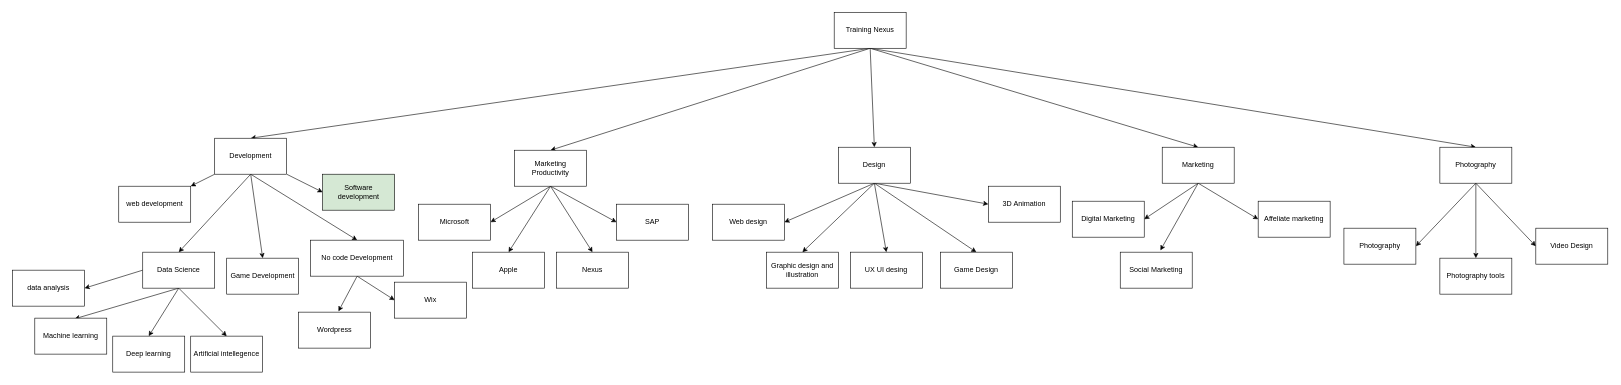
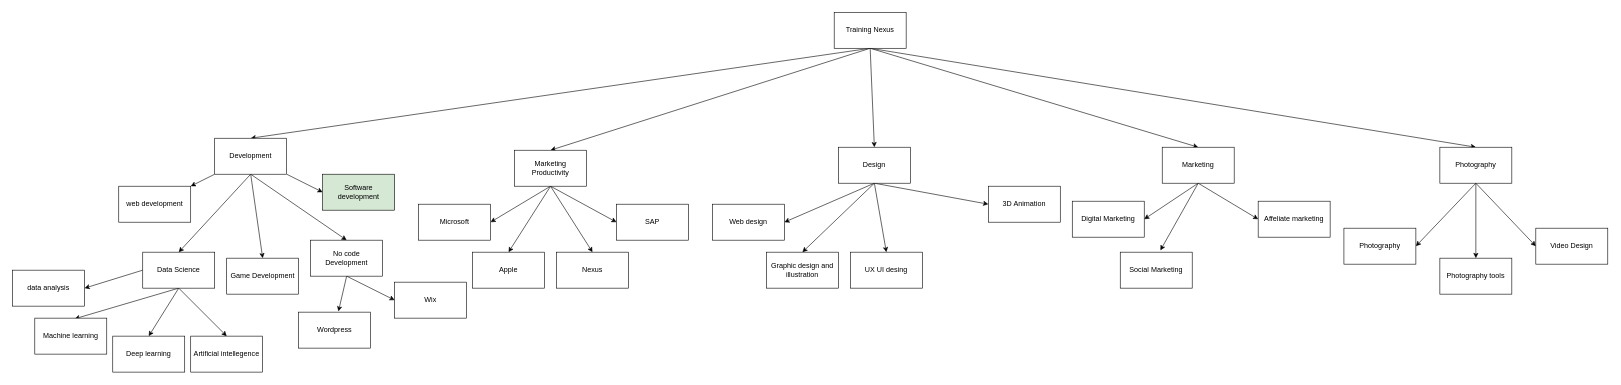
(925, 218) -> none
(357, 258) -> (347, 258)
(977, 270) -> none
